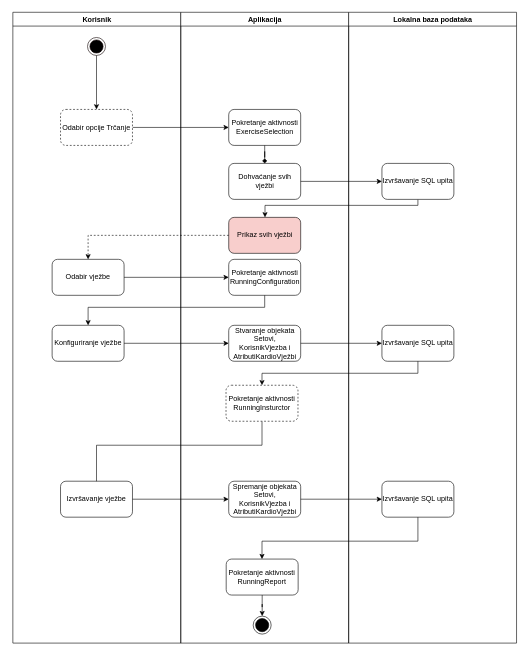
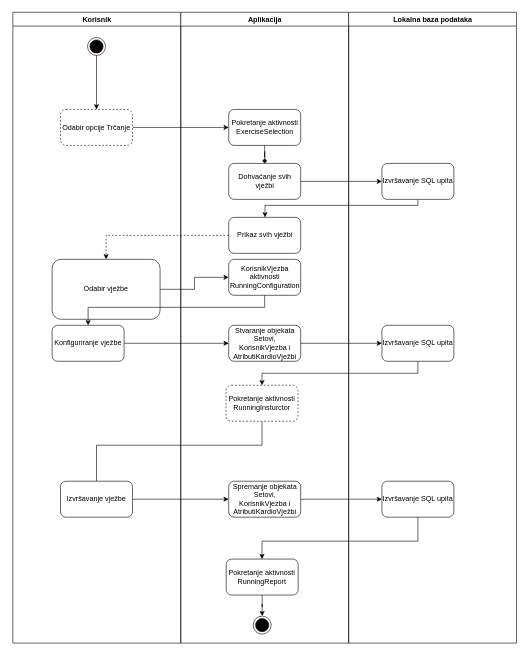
(265, 236) -> (265, 236)
(88, 278) -> (106, 290)
(265, 278) -> (265, 278)
